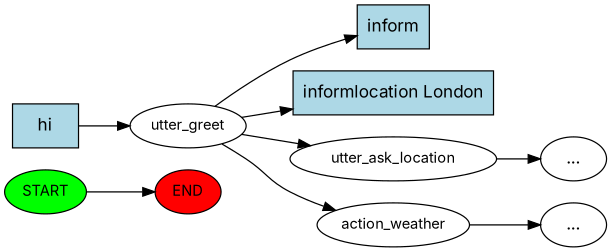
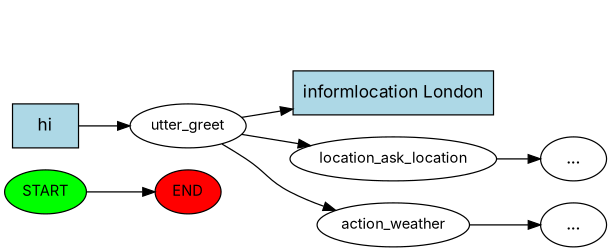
(393, 27) -> none
(393, 159) -> (393, 159)
